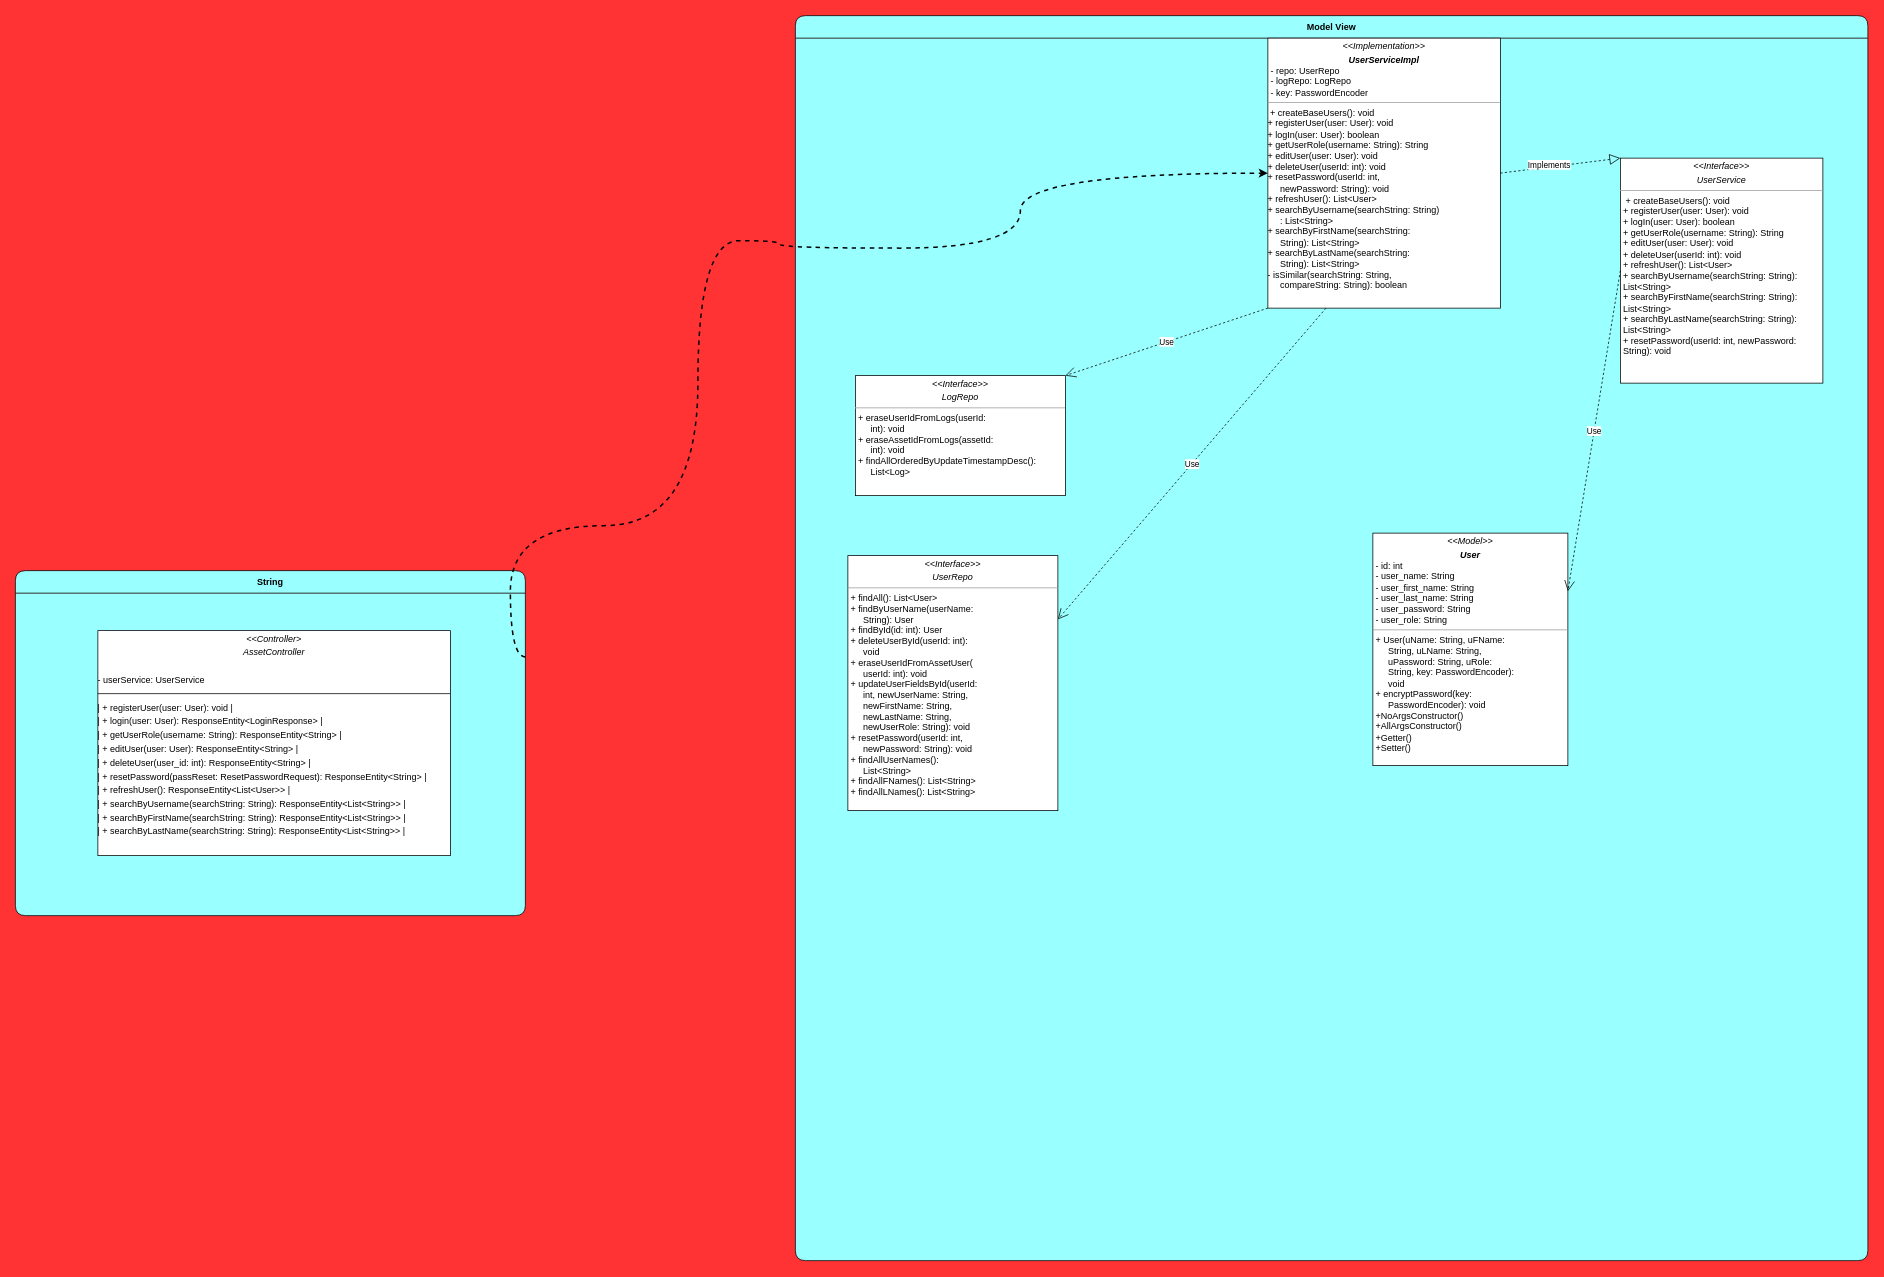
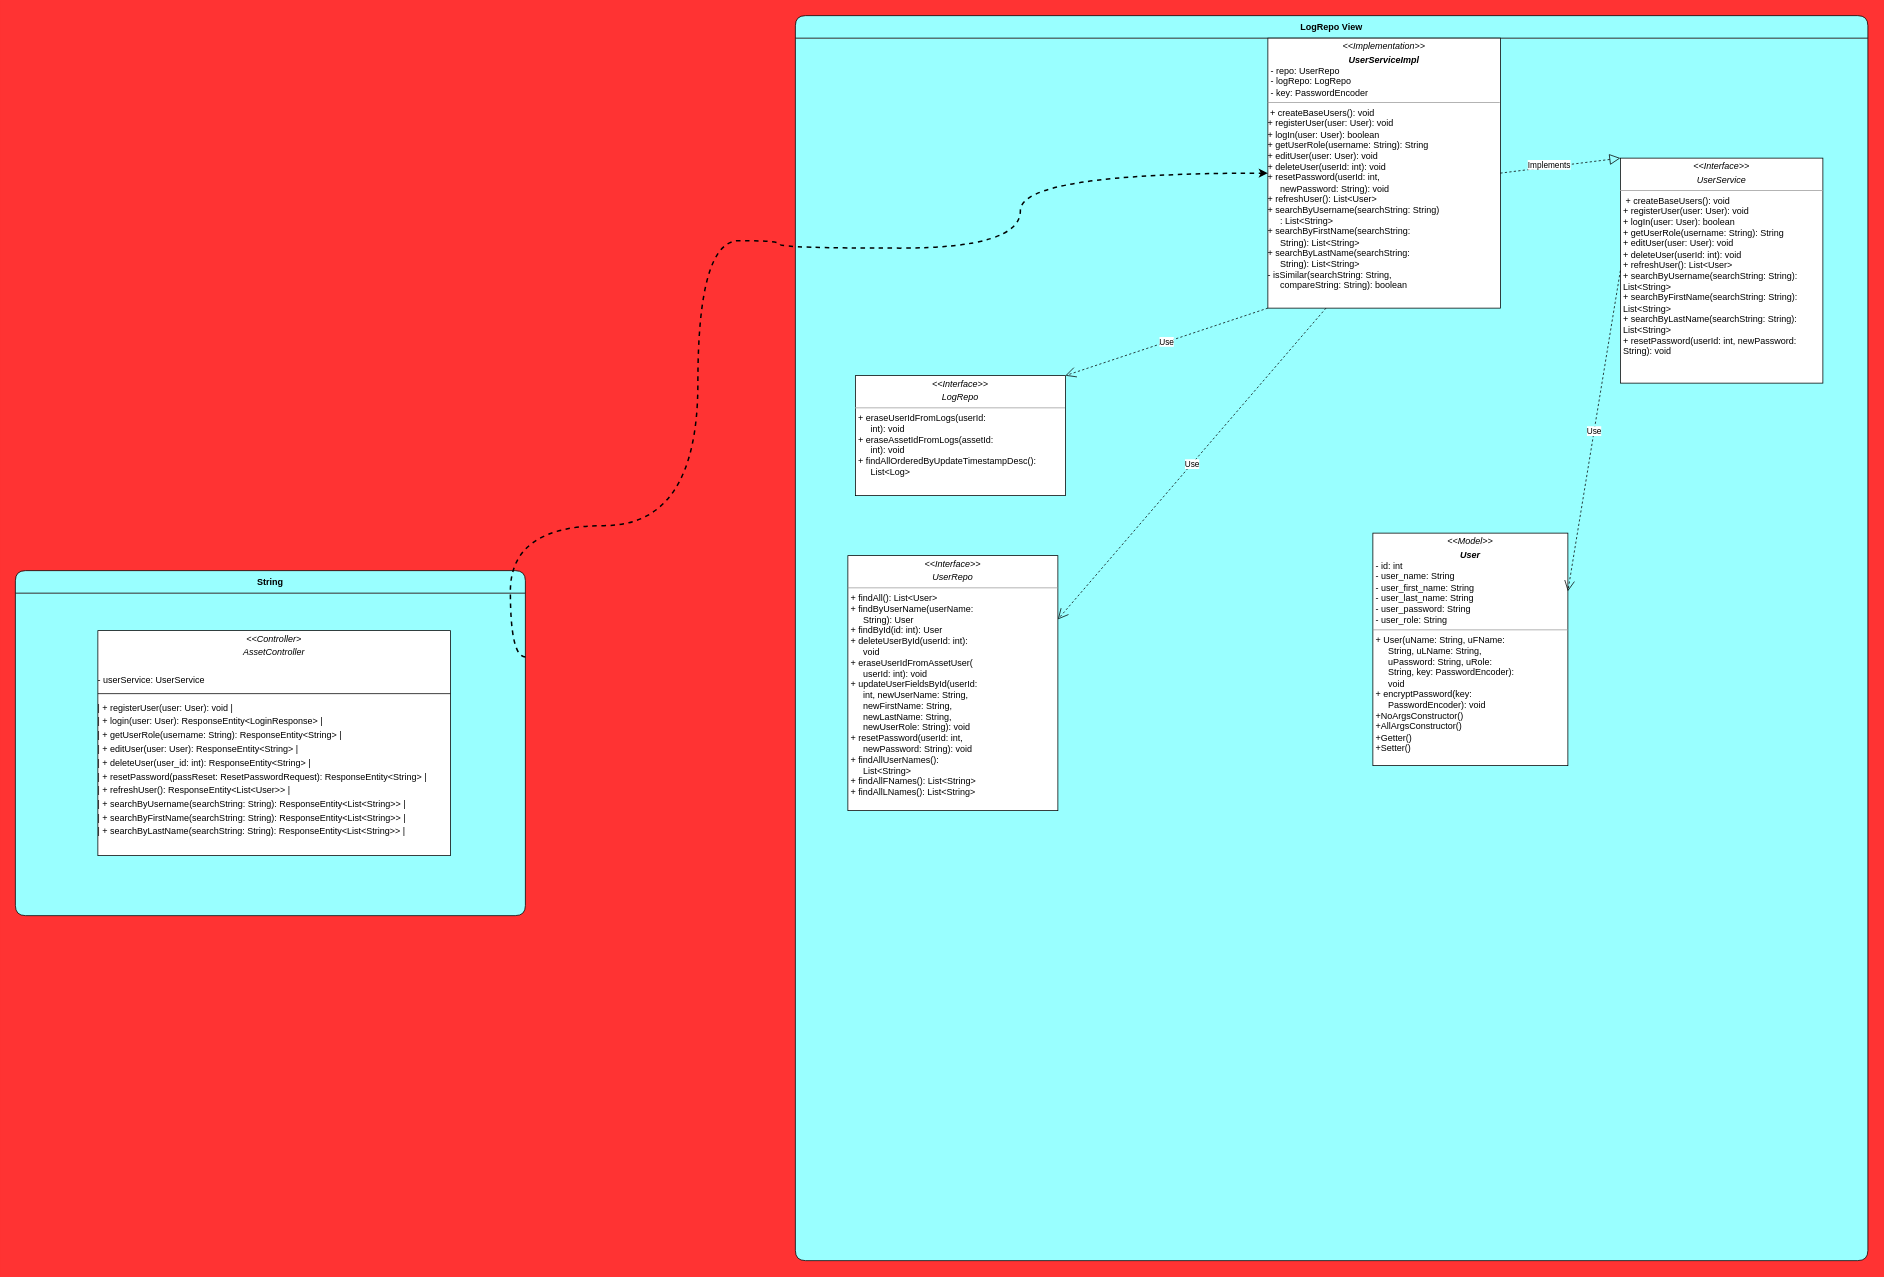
(1332, 27) -> (1332, 27)
